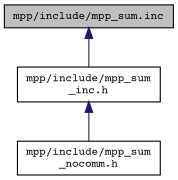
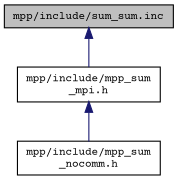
(89, 16) -> (89, 16)
(89, 84) -> (89, 84)
